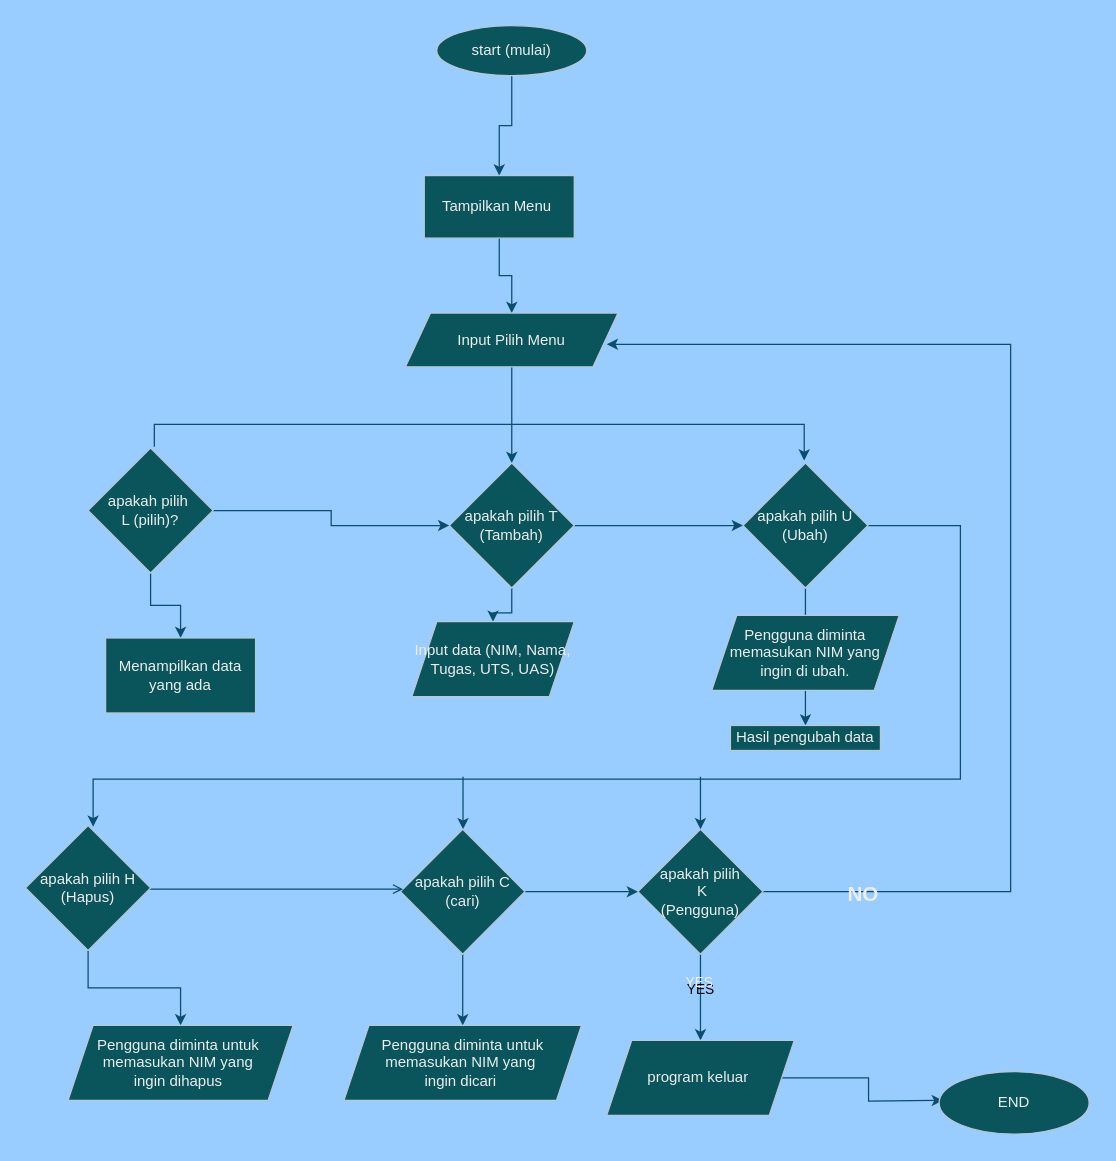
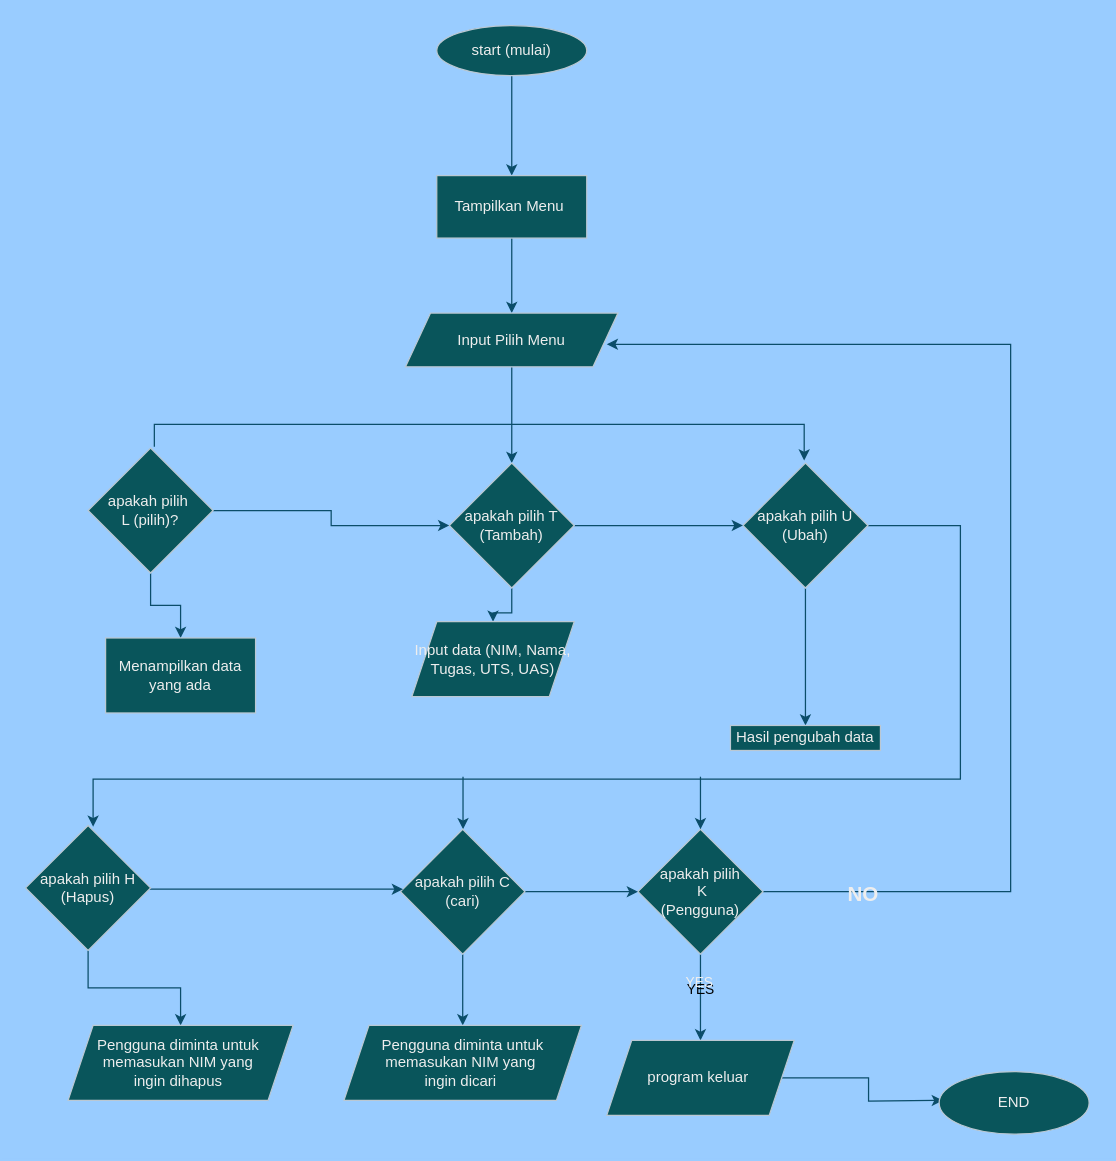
(499, 207) -> (512, 207)
(806, 653) -> none
(394, 889) -> (393, 889)
